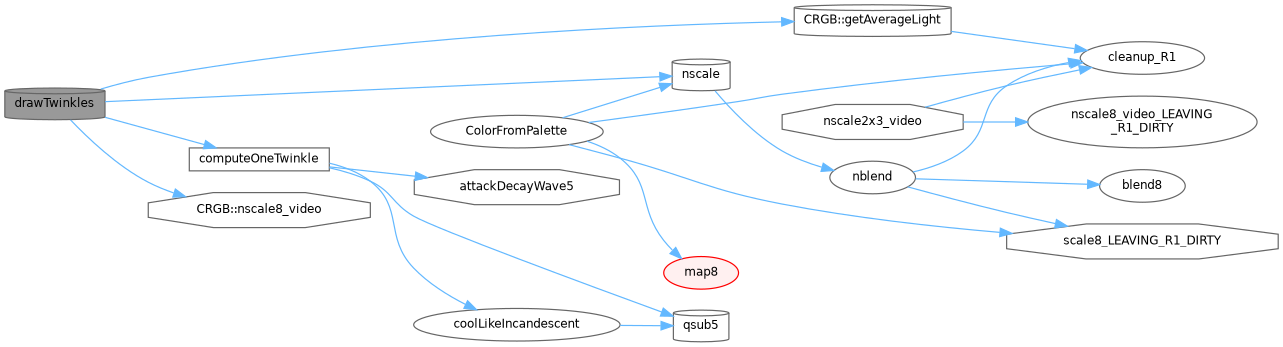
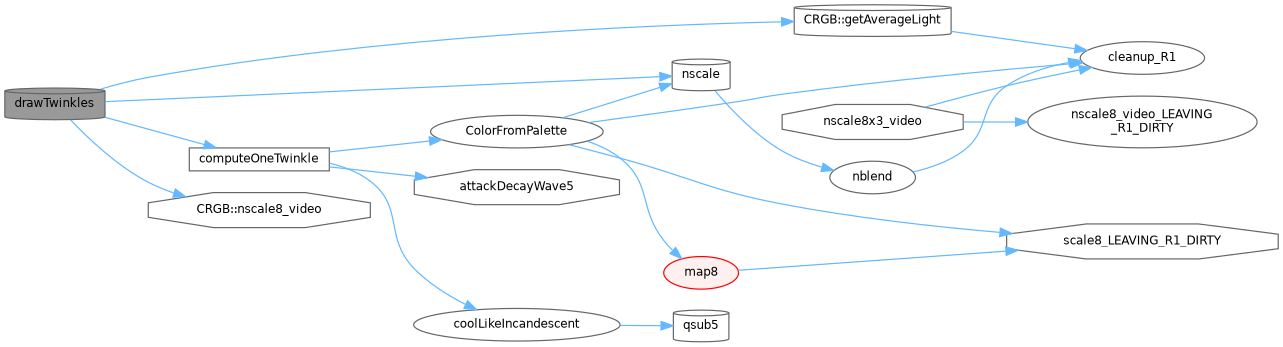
(873, 122) -> (873, 122)
(1142, 186) -> none
(981, 206) -> (872, 261)
(491, 248) -> (379, 146)
